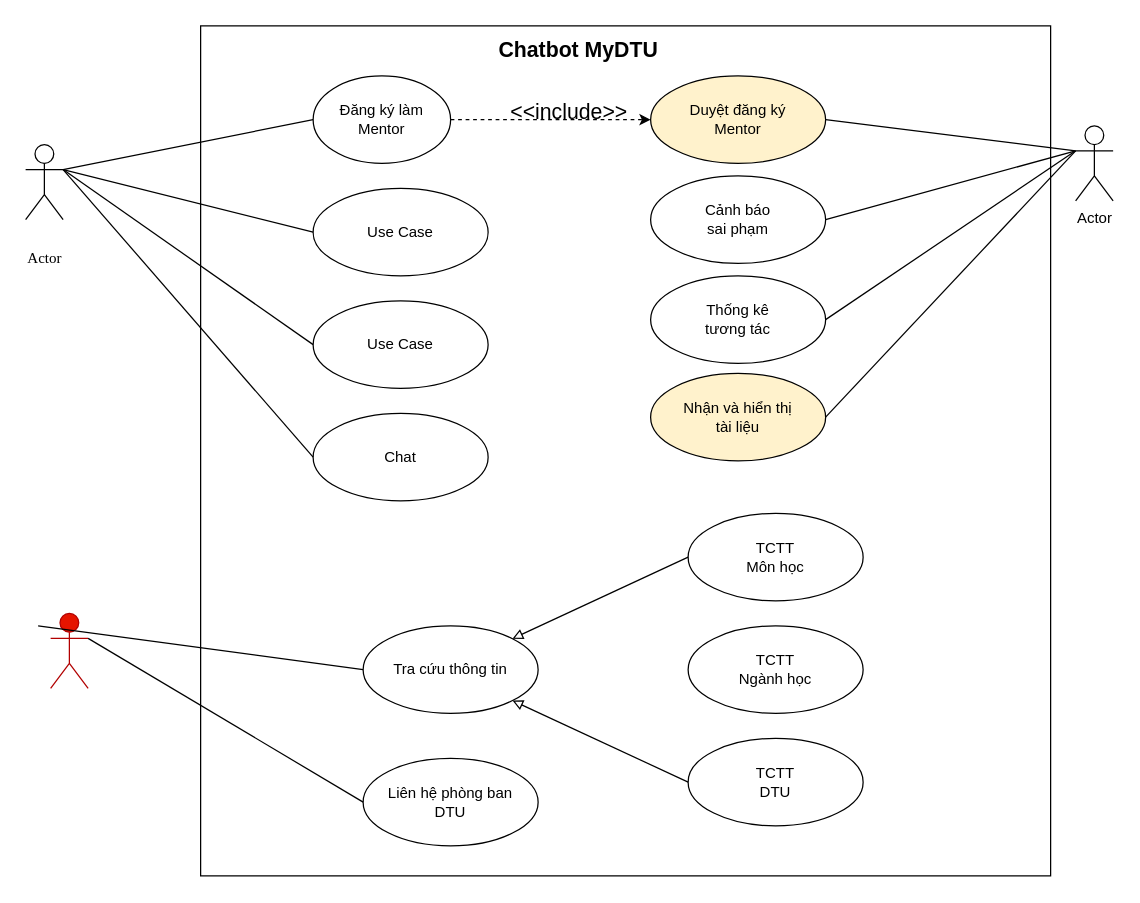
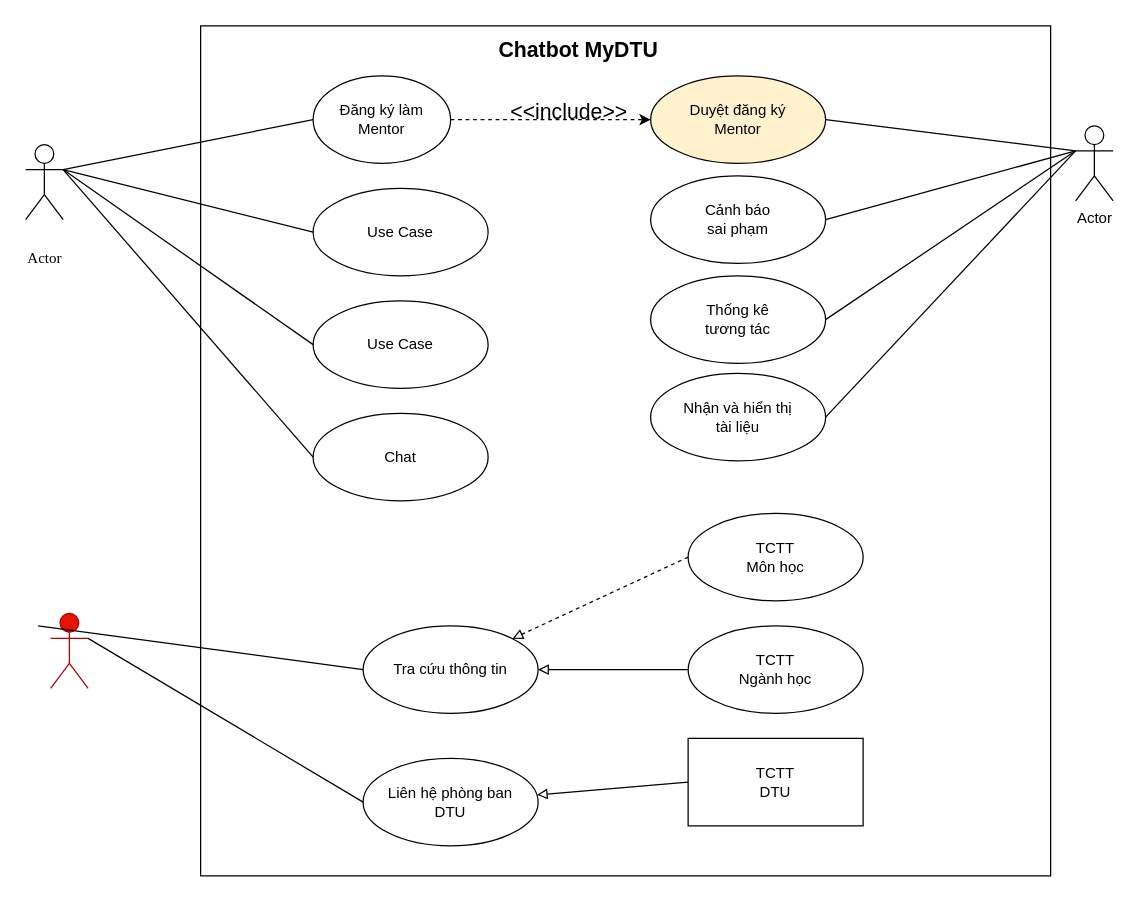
(738, 417) -> (738, 417)
(604, 596) -> (604, 596)
none -> (619, 669)
(605, 743) -> (618, 788)
(776, 782) -> (776, 782)
